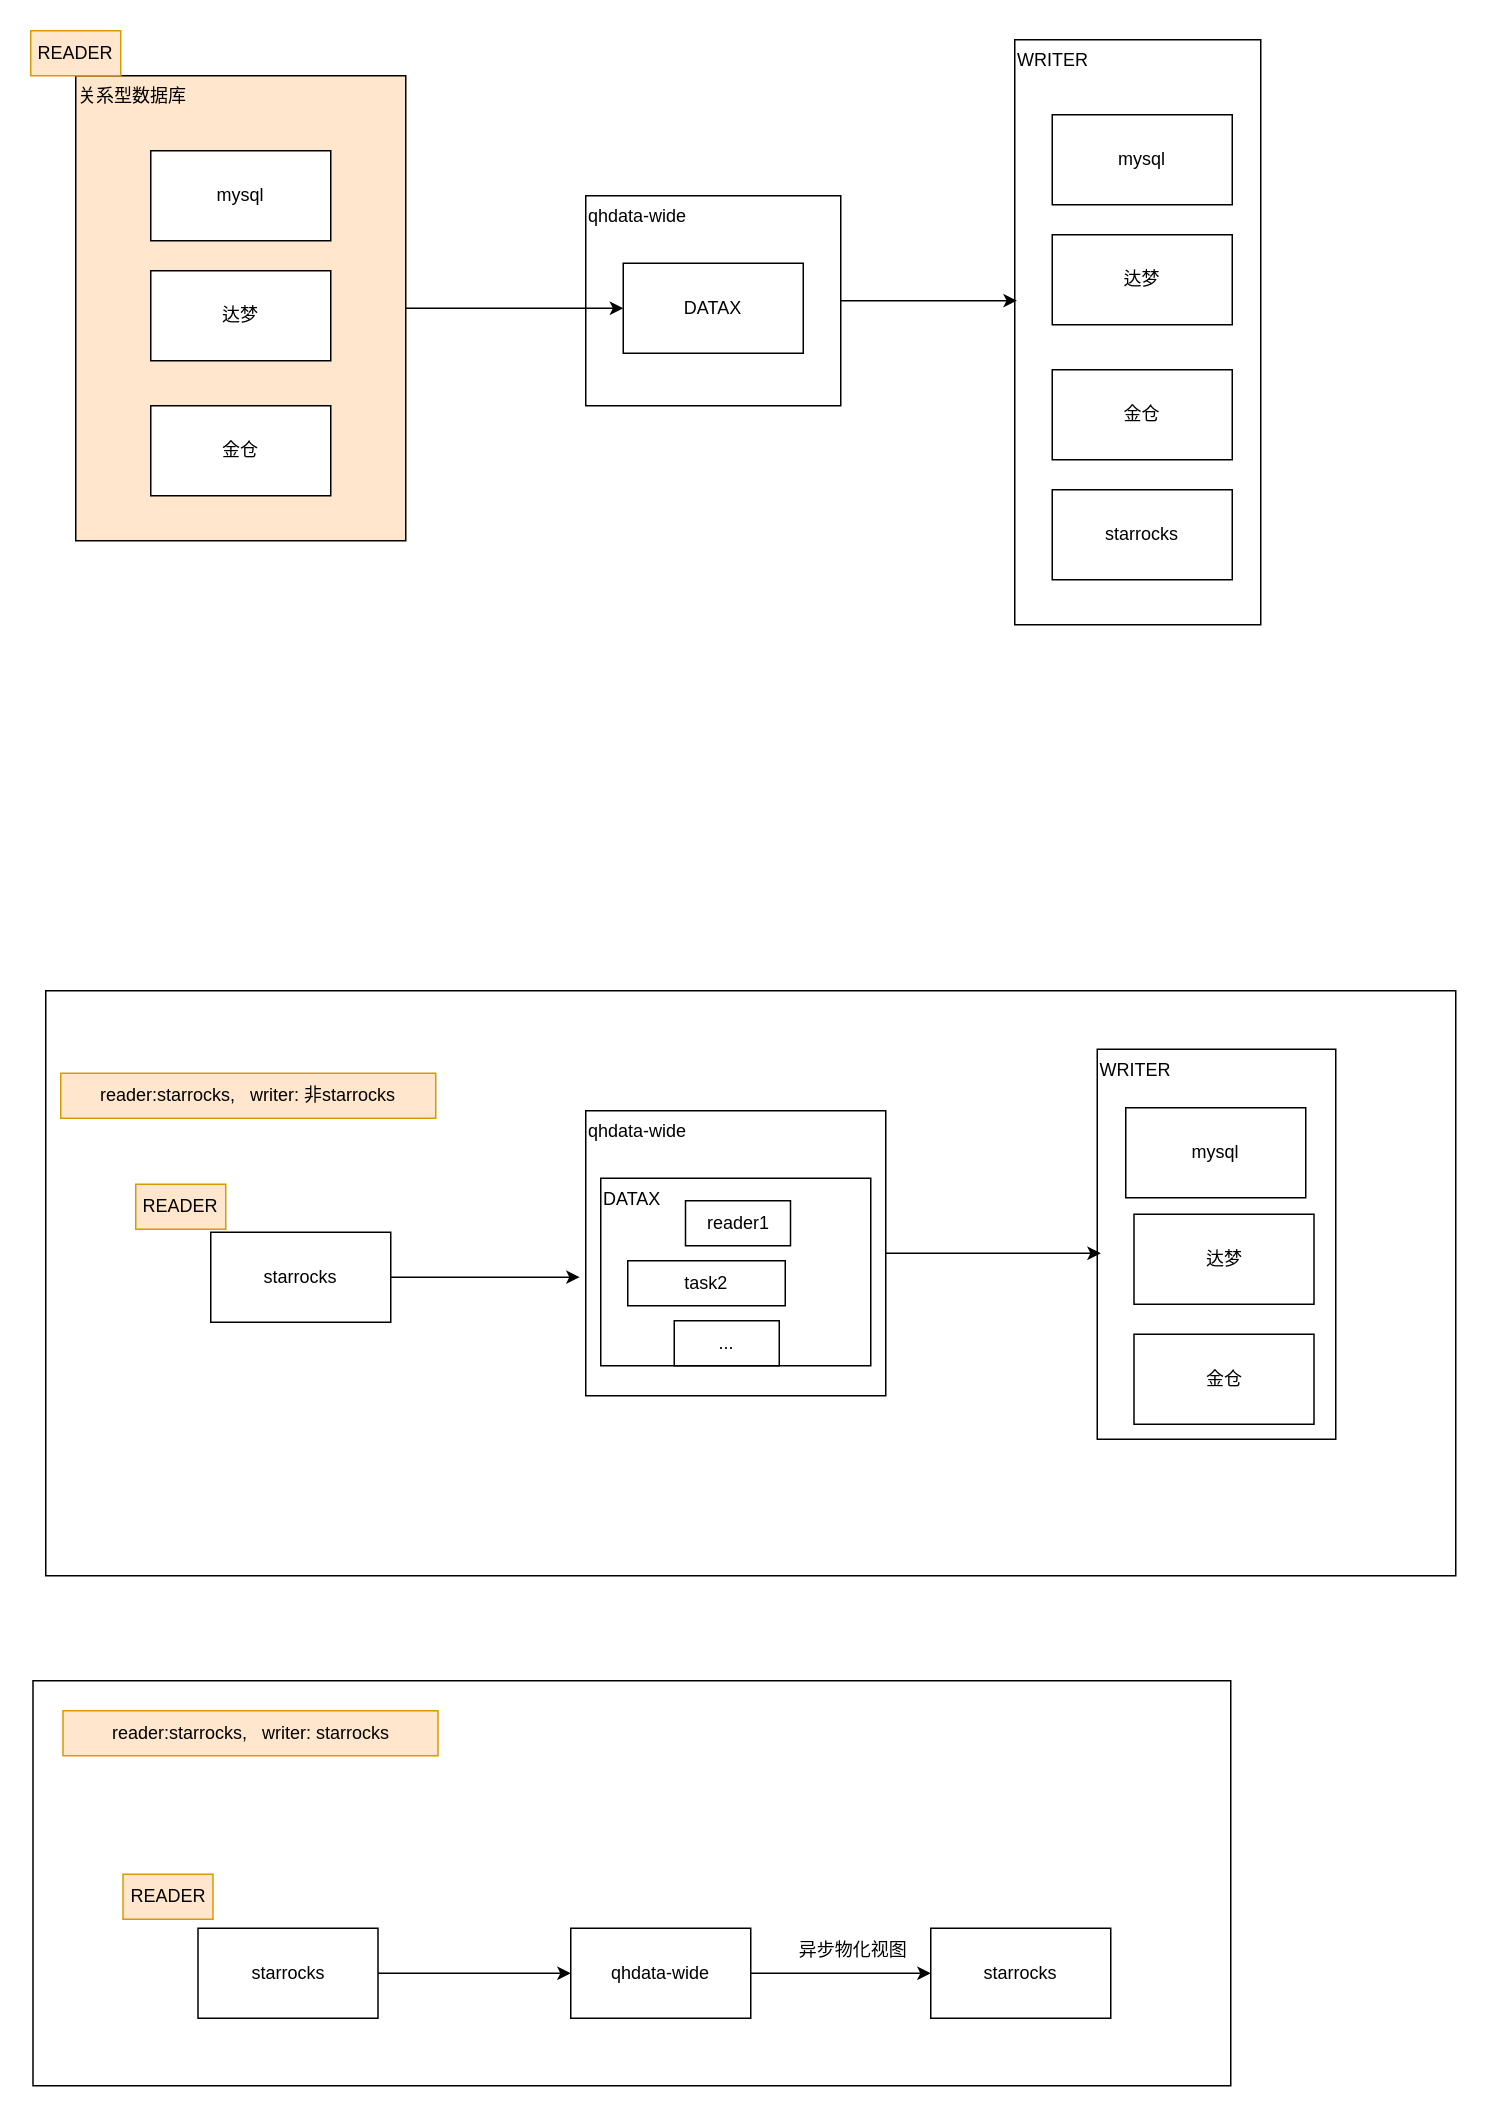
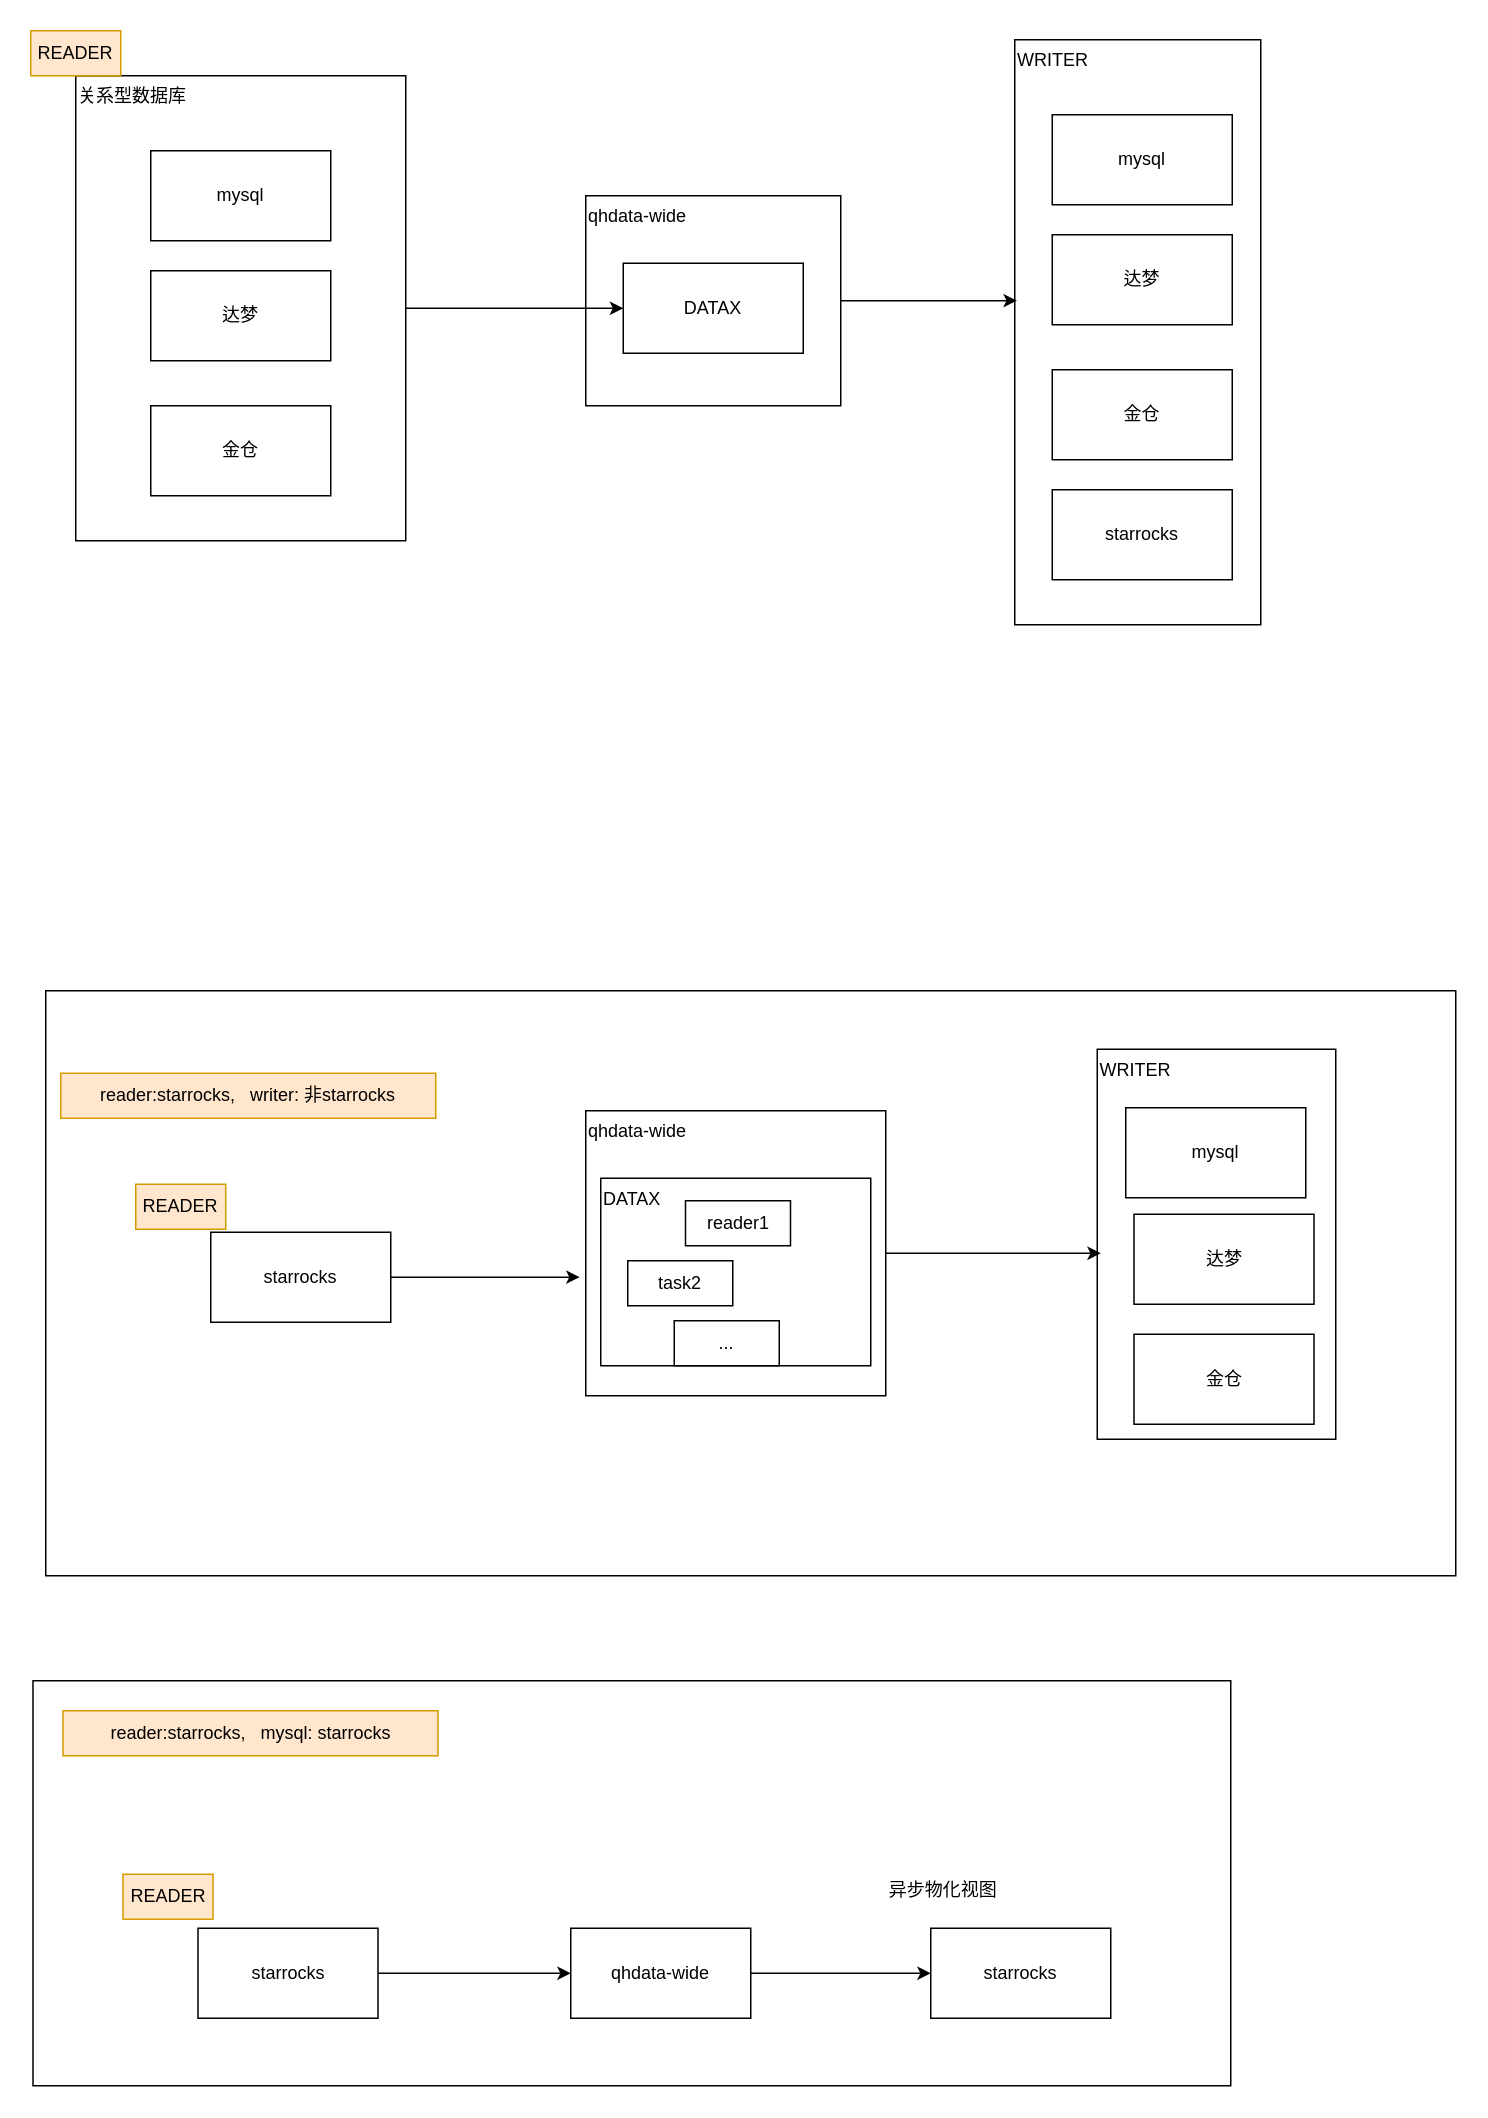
(133, 97) -> (133, 97)
(707, 1283) -> (680, 1283)
(251, 1733) -> (251, 1733)
(854, 1951) -> (944, 1891)
